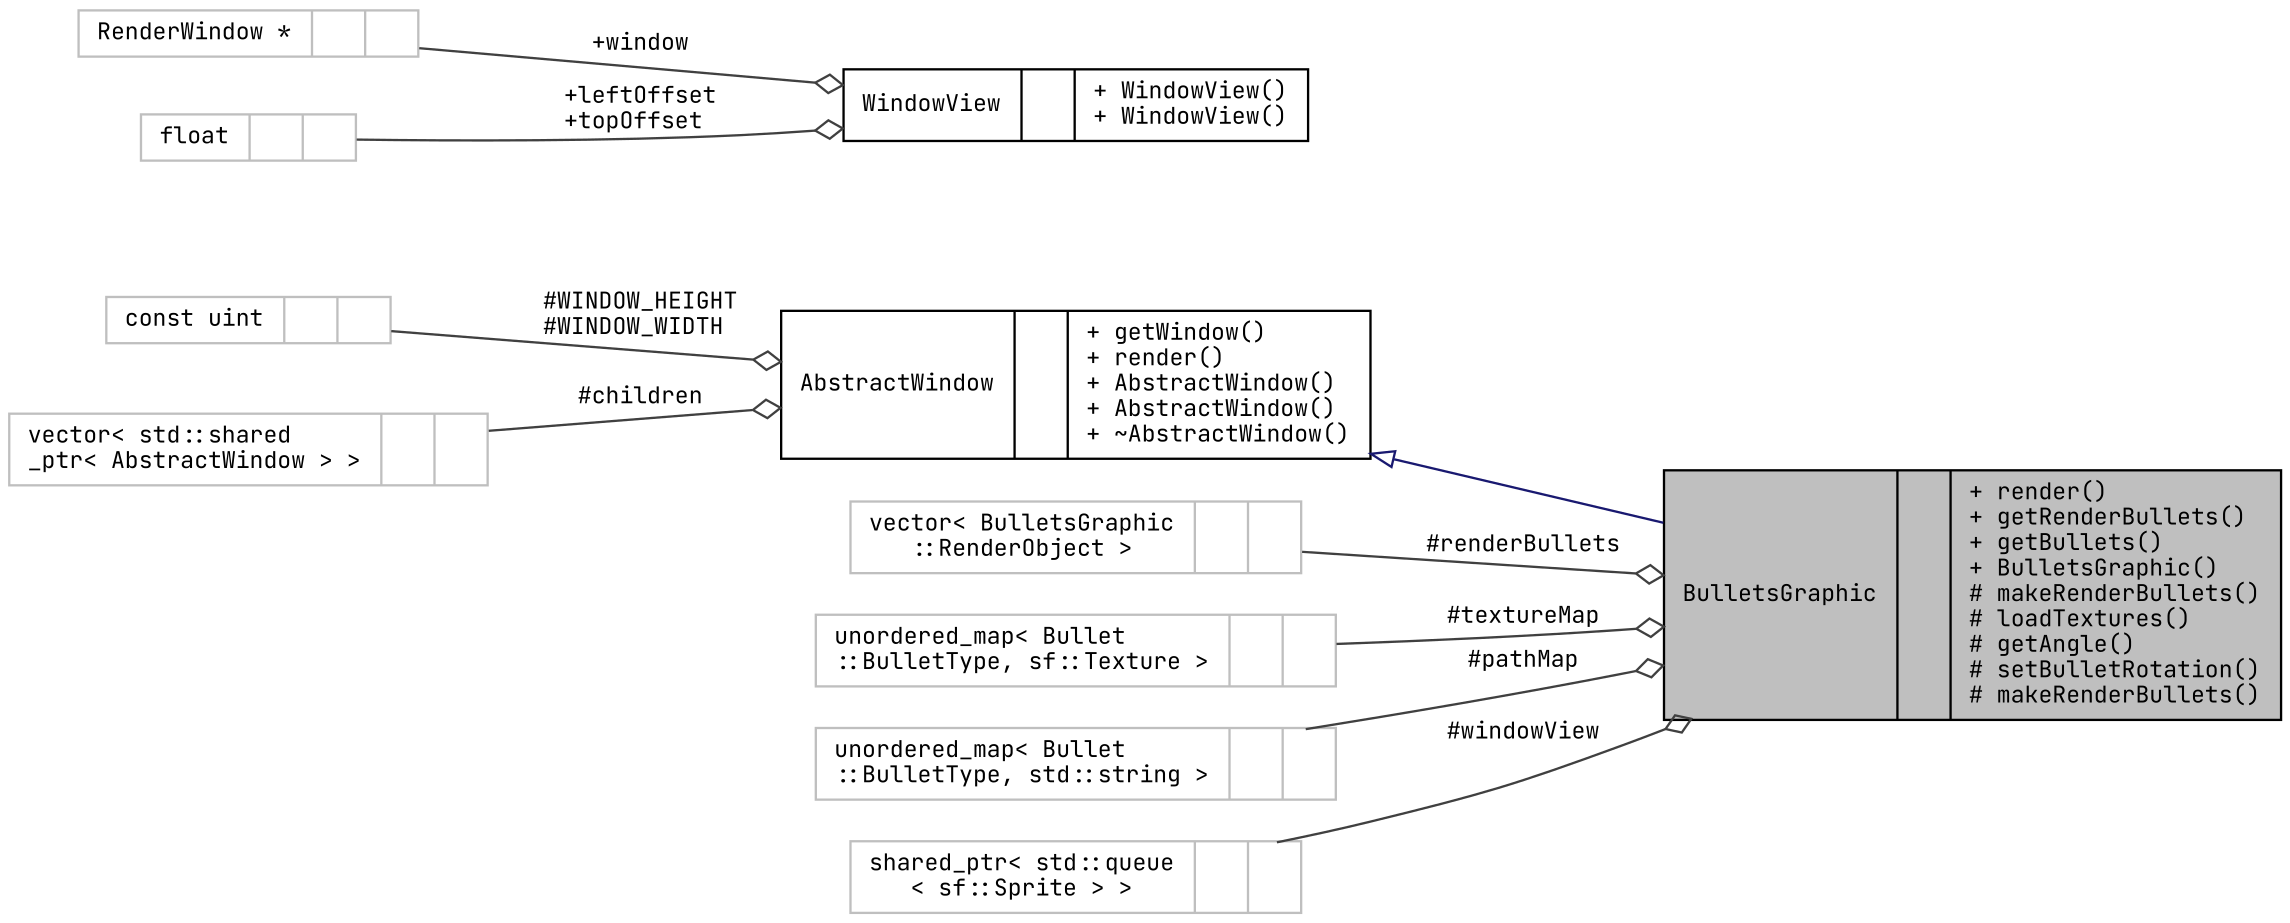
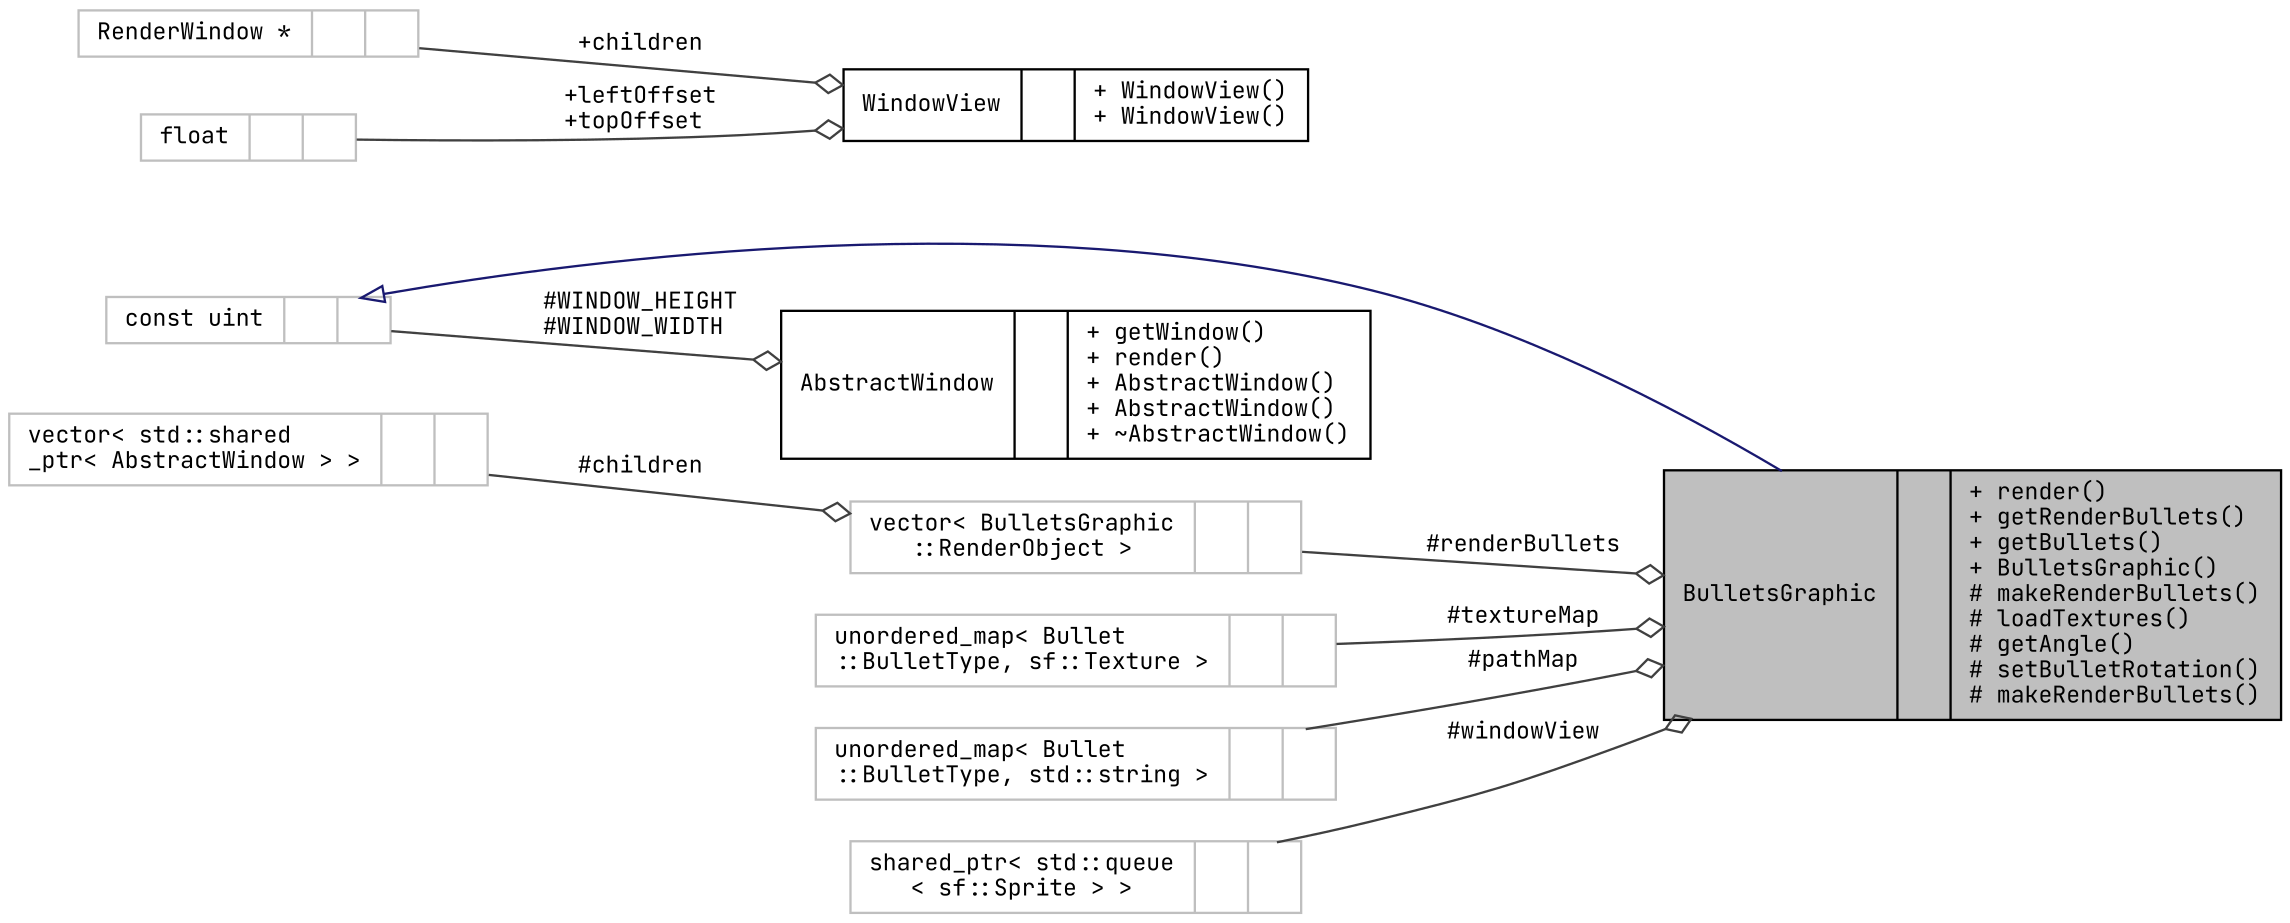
(634, 44) -> (634, 44)
(620, 420) -> (655, 493)
(1529, 491) -> (1103, 250)
